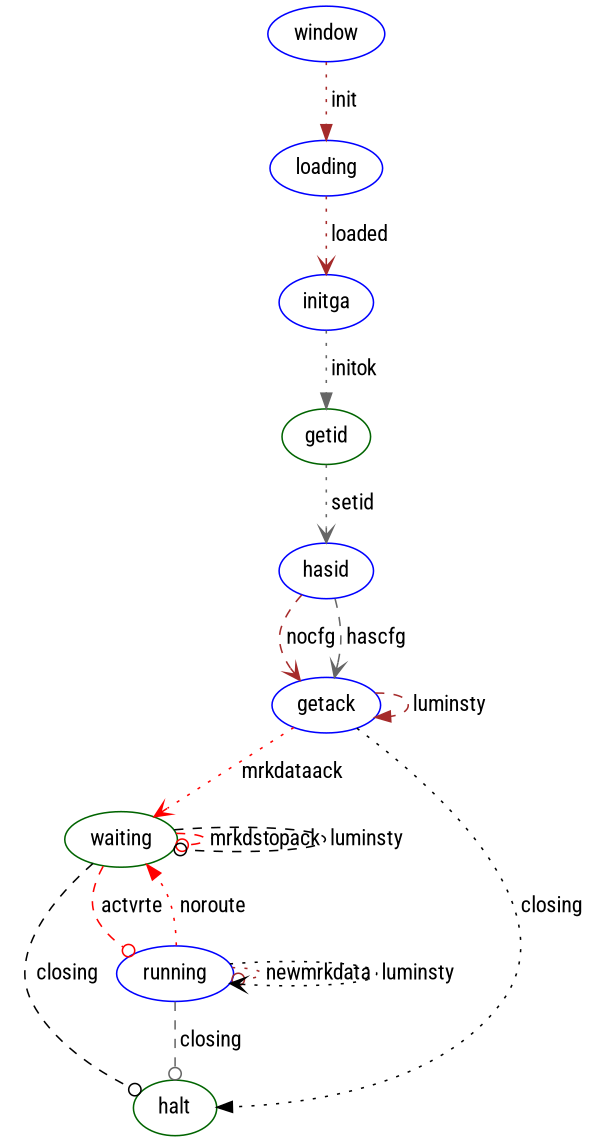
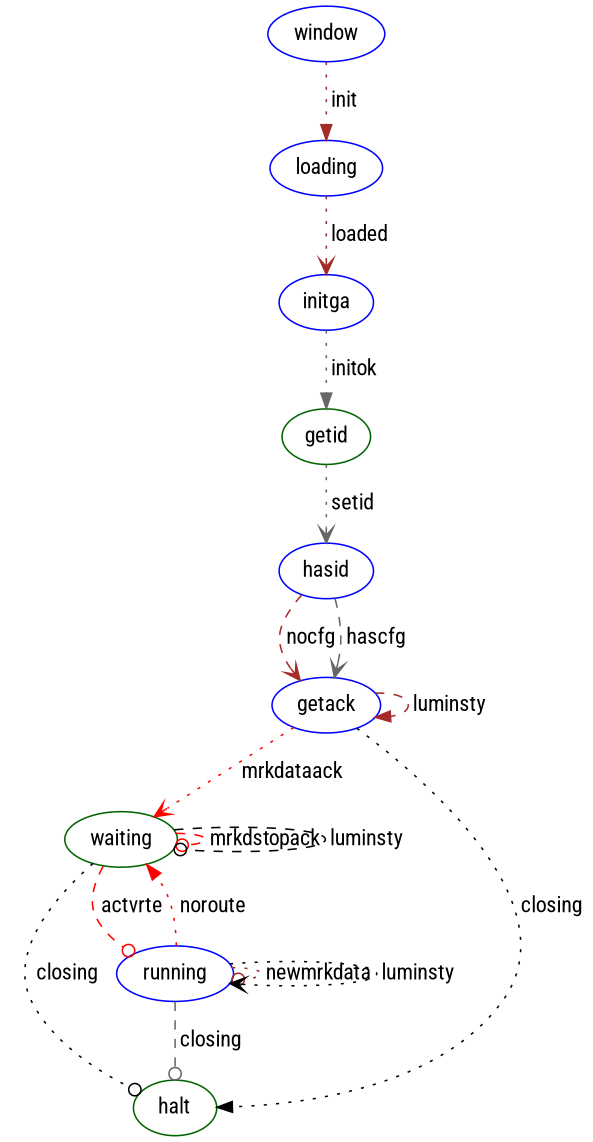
(27, 987) -> (27, 987)
